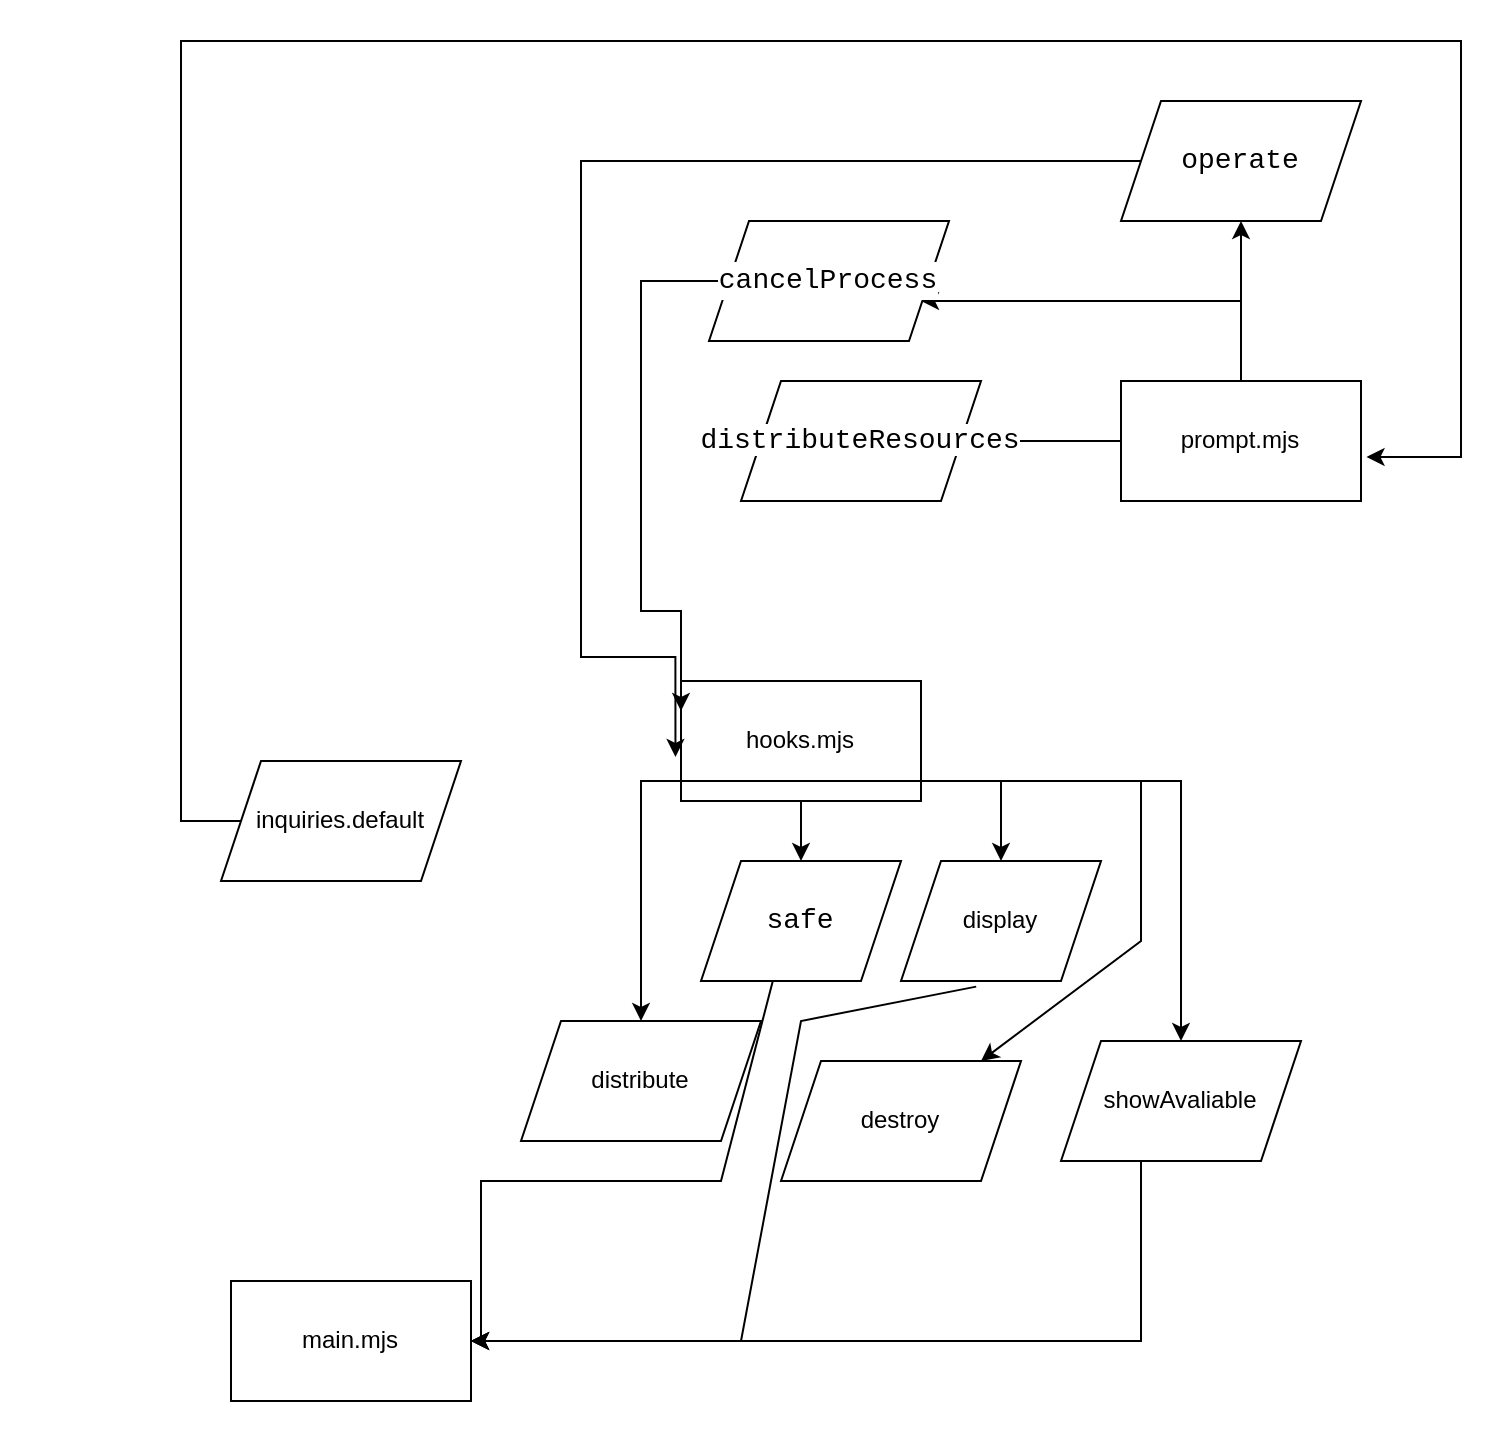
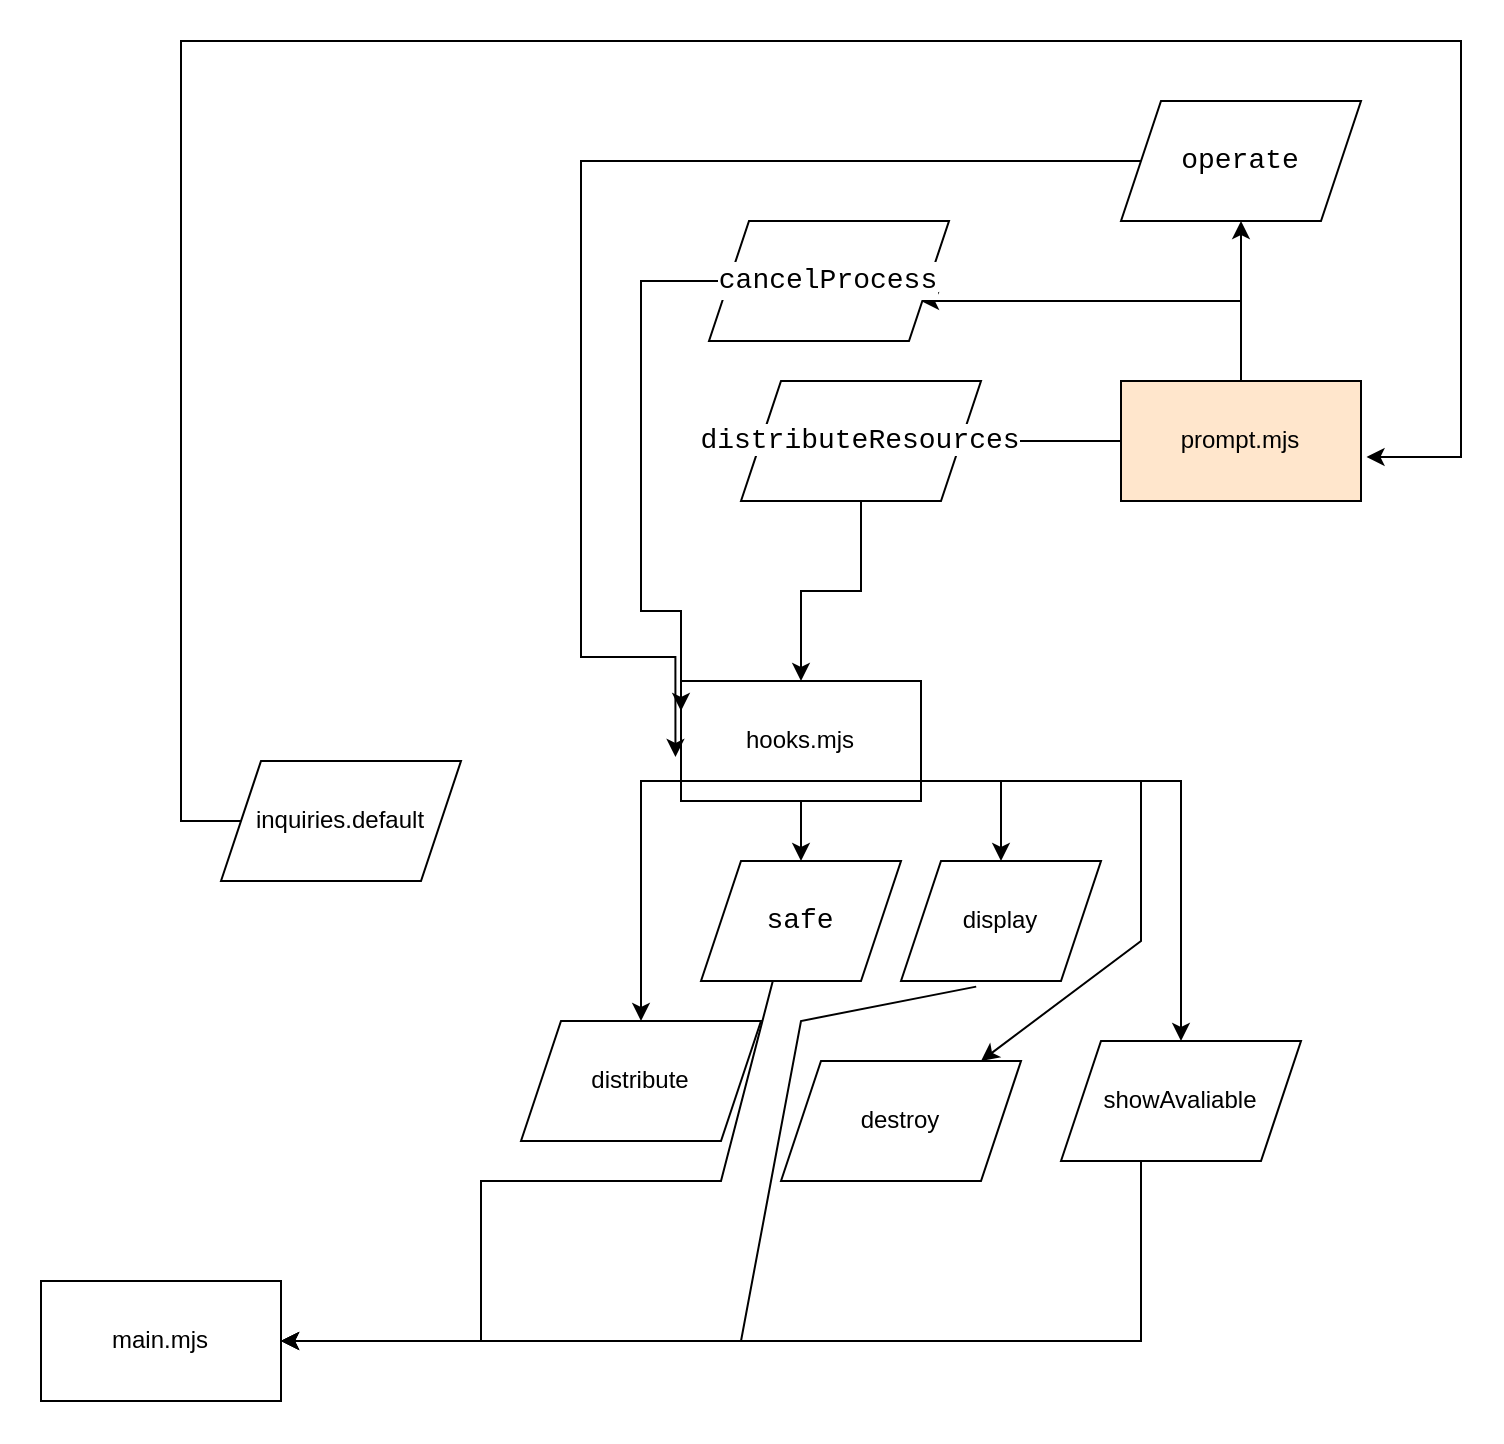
(1241, 441) -> (1241, 441)
none -> (838, 591)
(351, 1341) -> (161, 1341)
